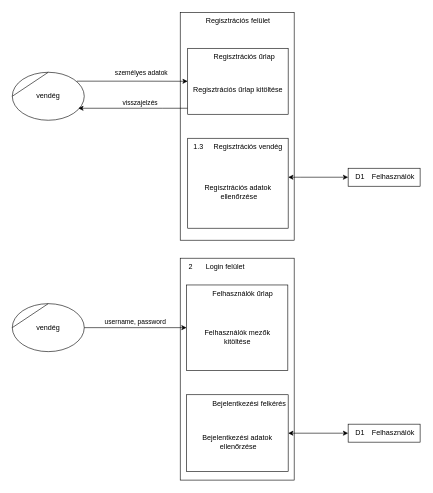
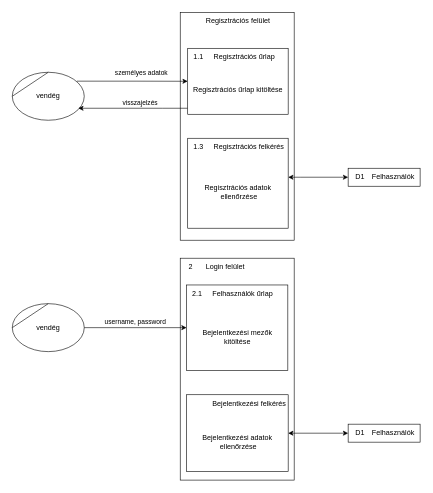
none -> (198, 57)
(251, 147) -> (254, 147)
none -> (197, 294)
(238, 337) -> (238, 337)
